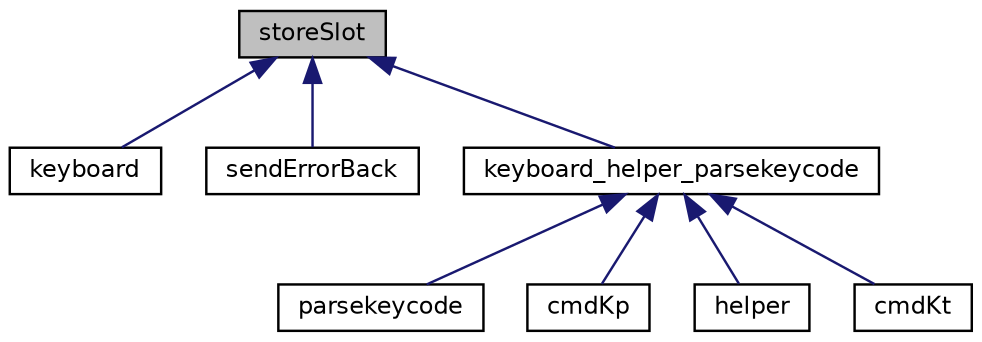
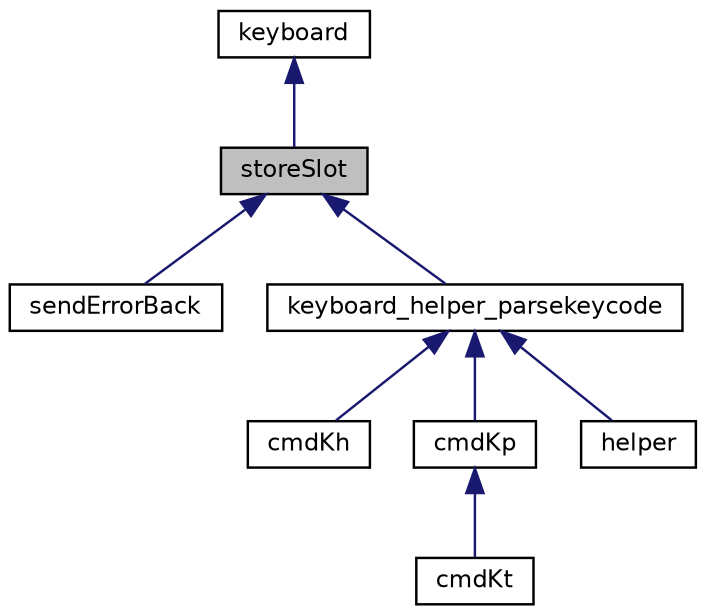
(188, 109) -> (294, 115)
(803, 245) -> (475, 526)
(381, 308) -> (309, 444)
